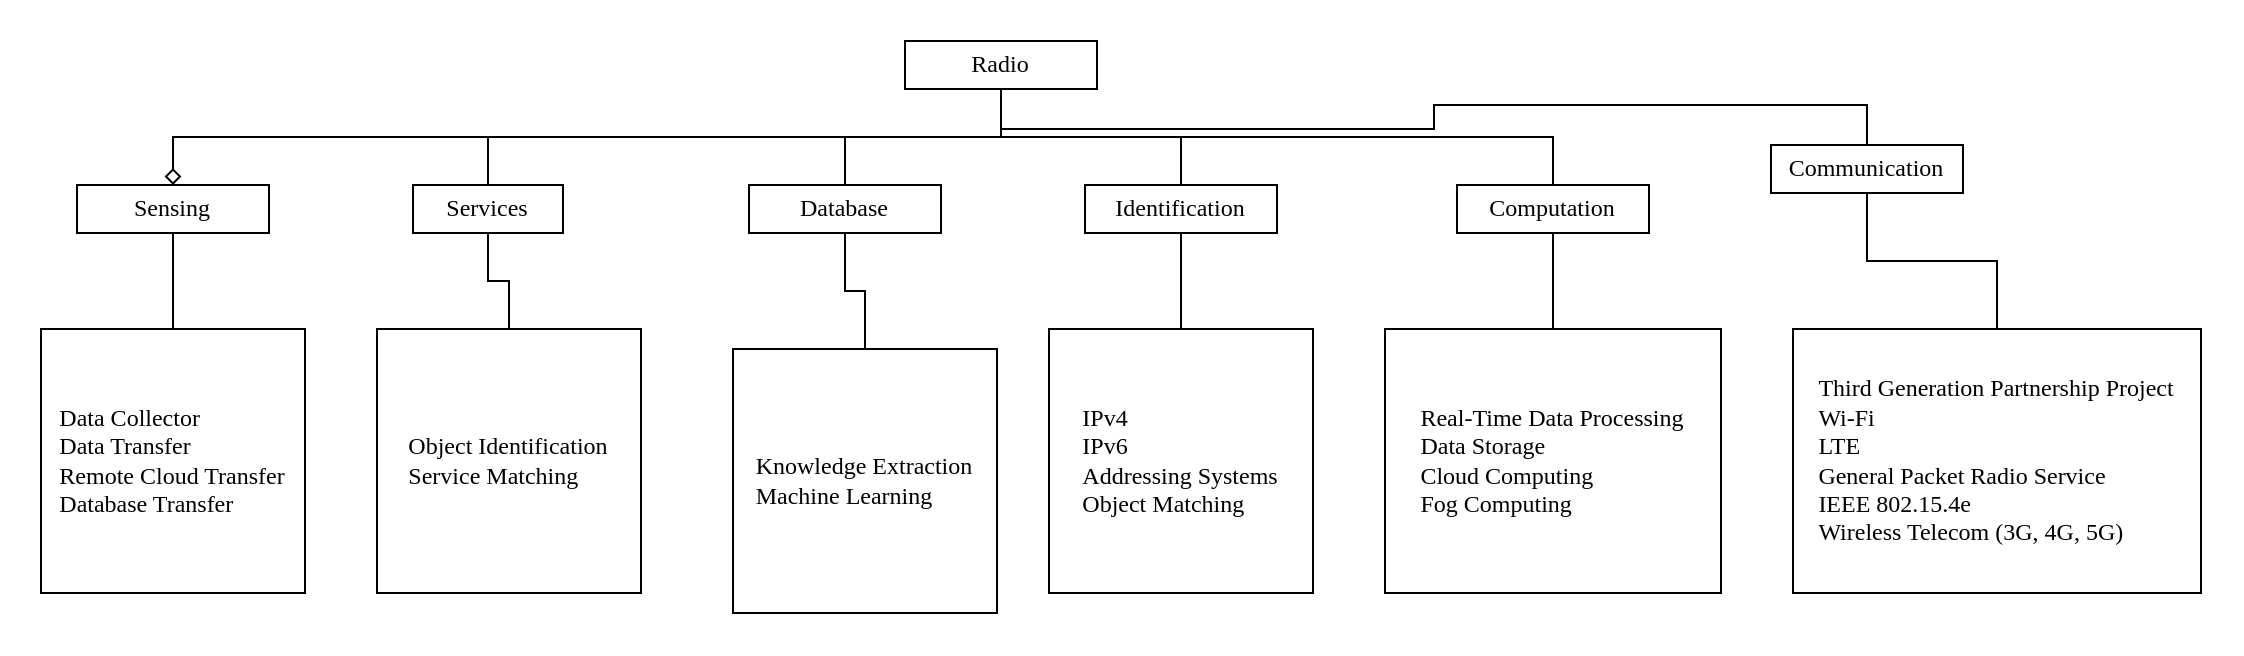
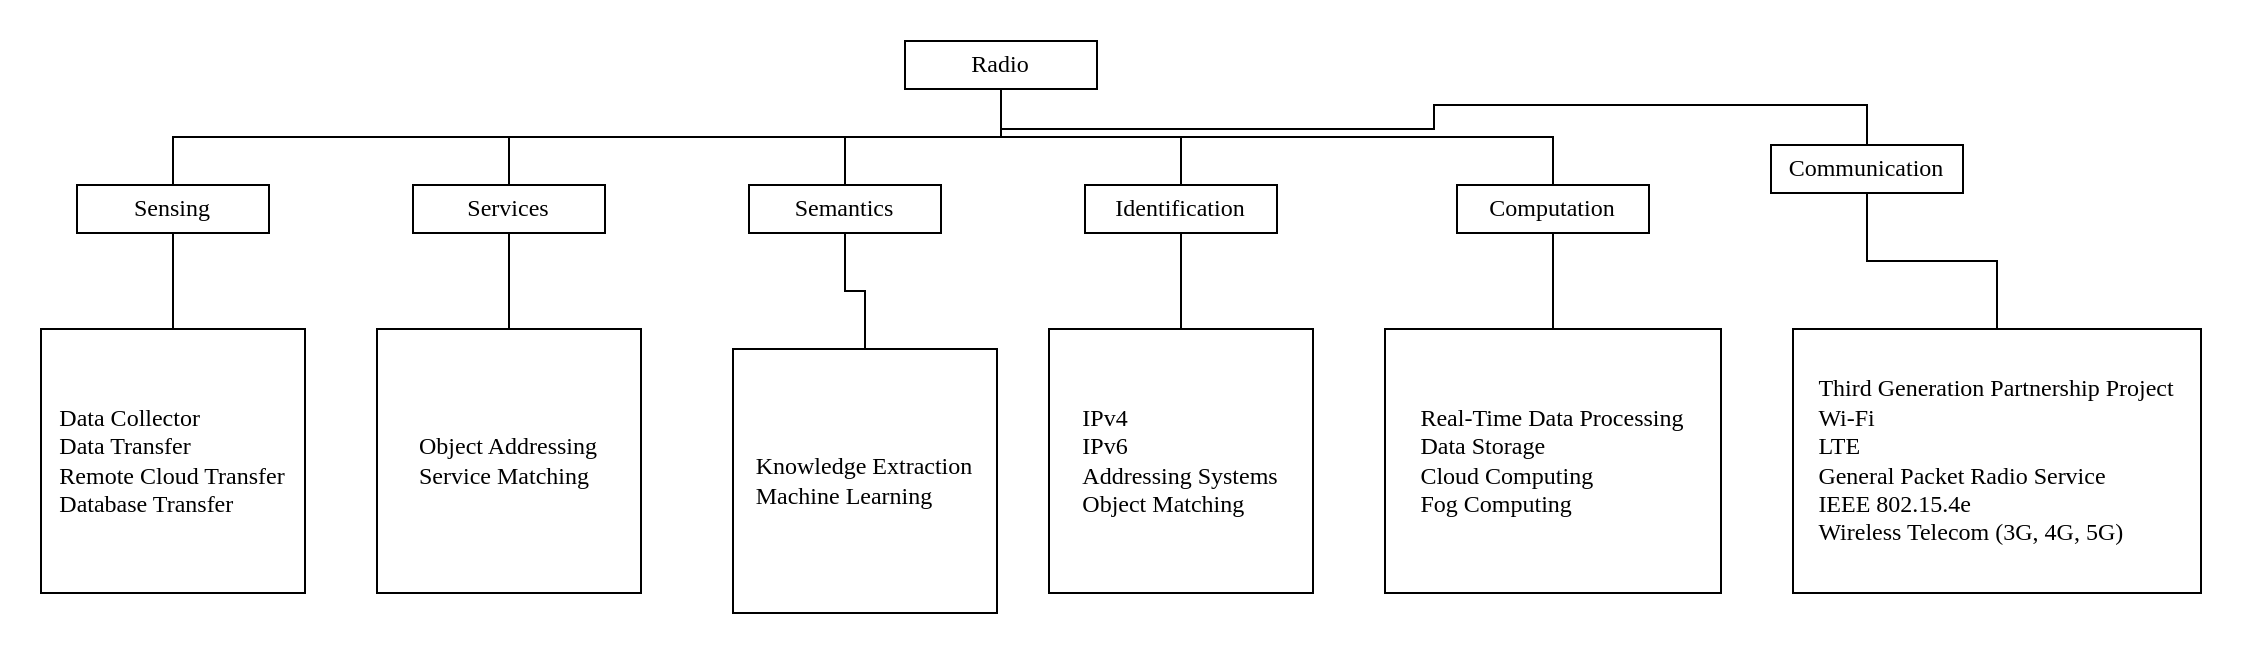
(173, 169) -> (173, 176)
(488, 209) -> (509, 209)
(845, 209) -> (845, 209)
(509, 461) -> (509, 461)
